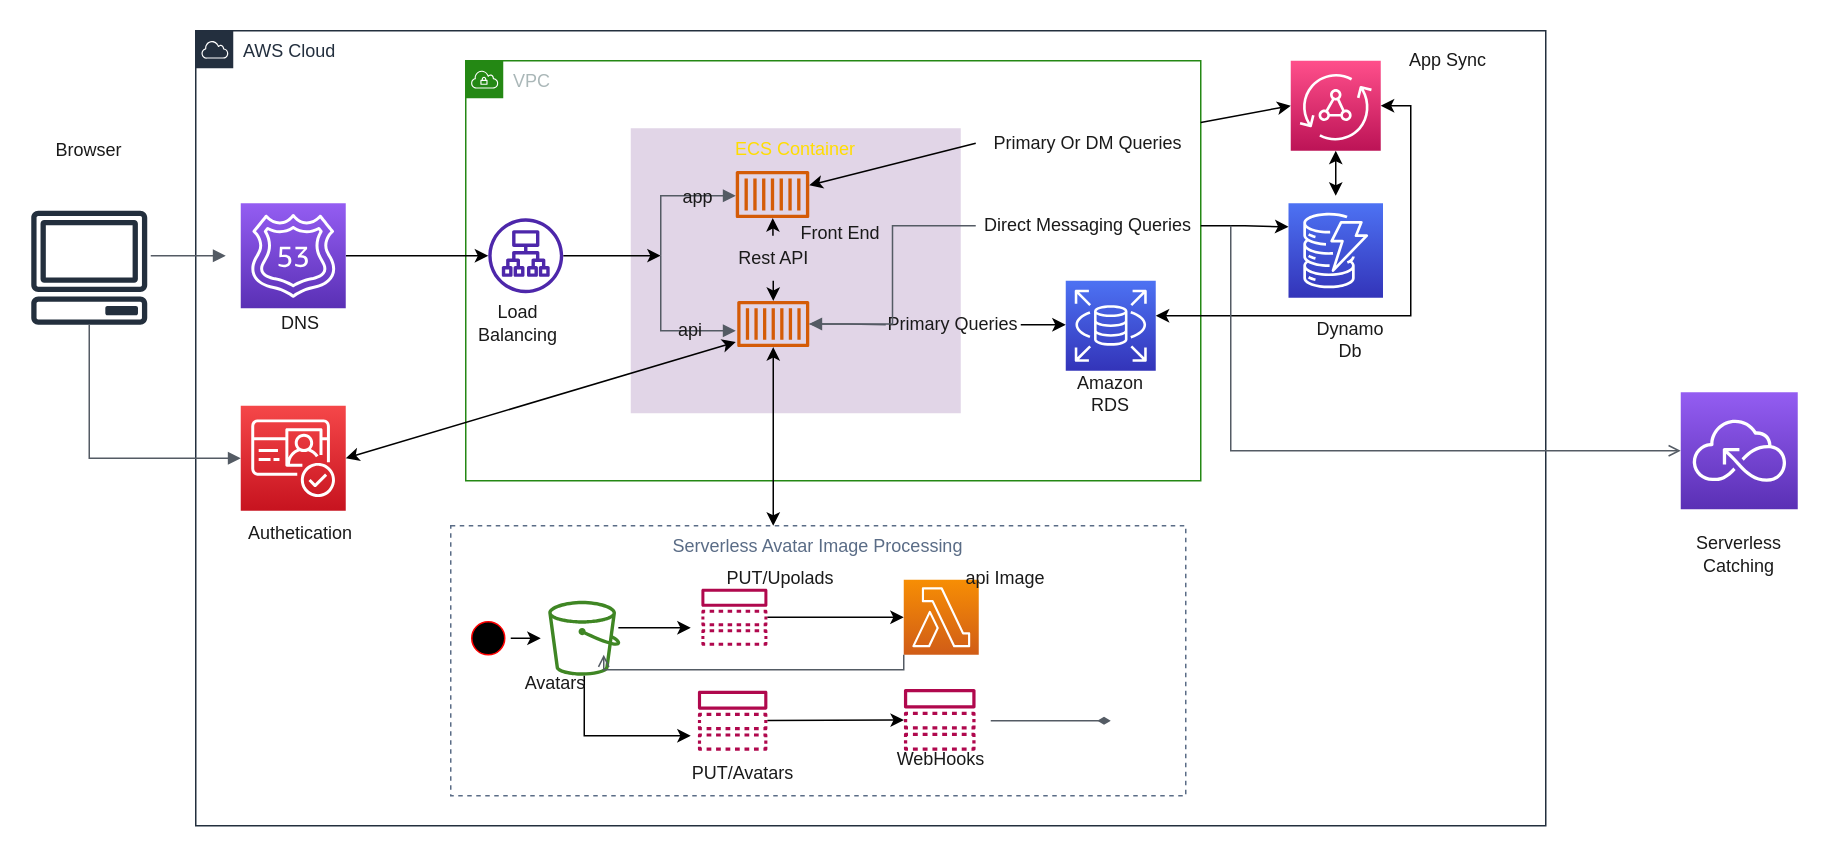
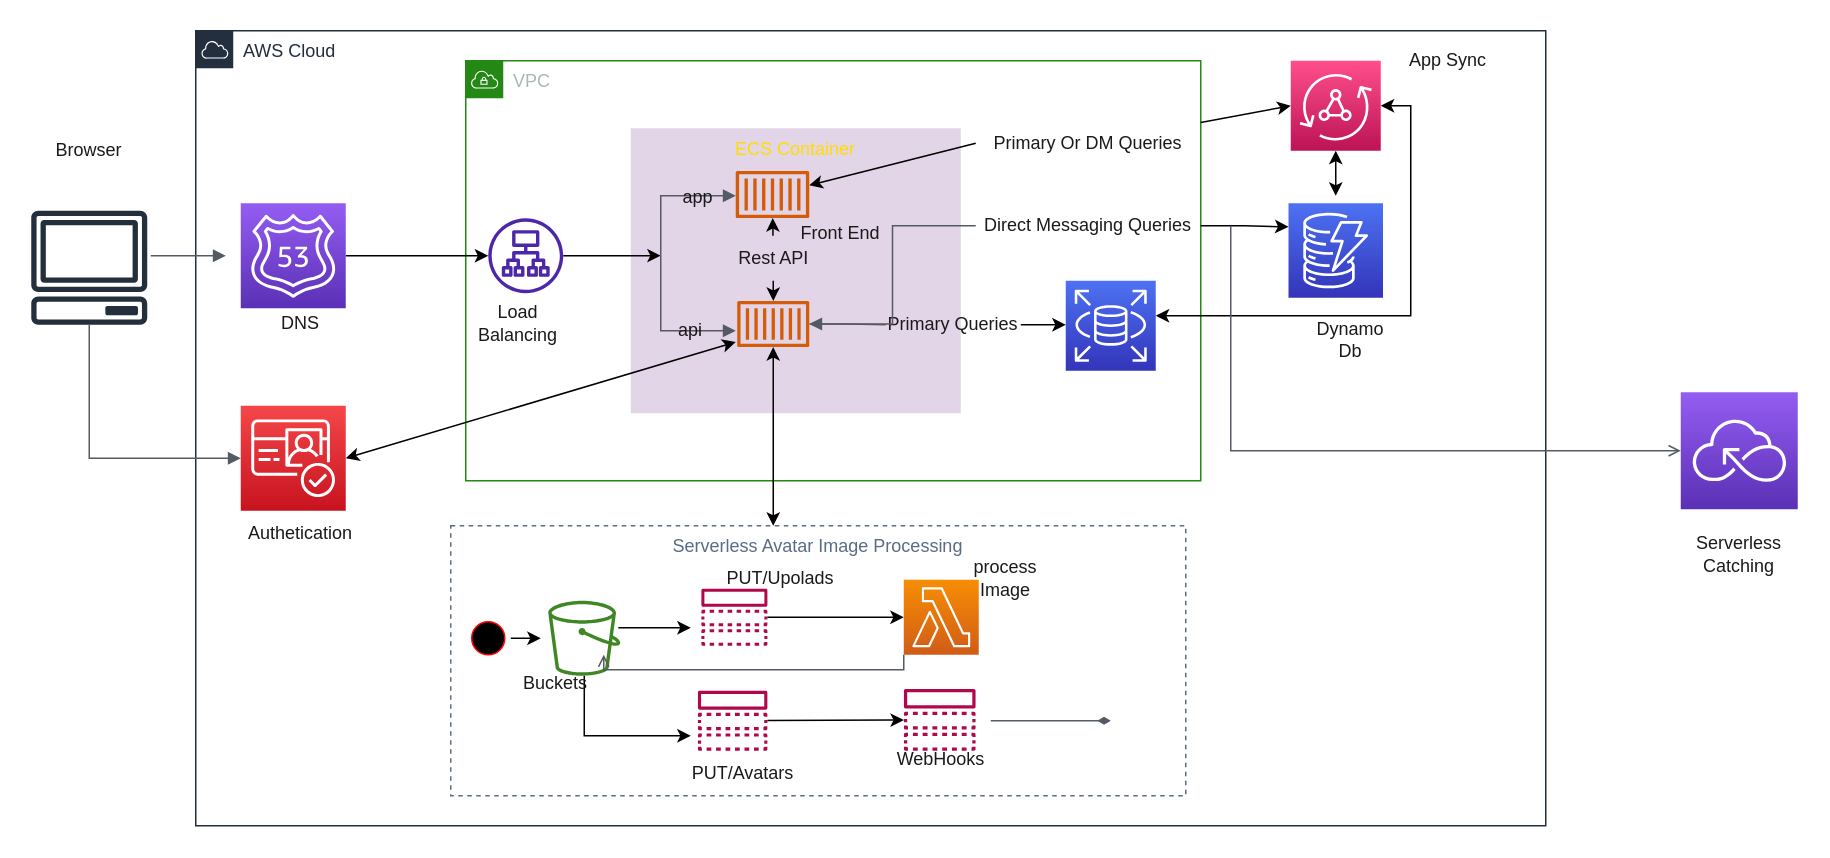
(1111, 393) -> none
(1006, 578) -> (1006, 578)
(556, 683) -> (556, 683)
